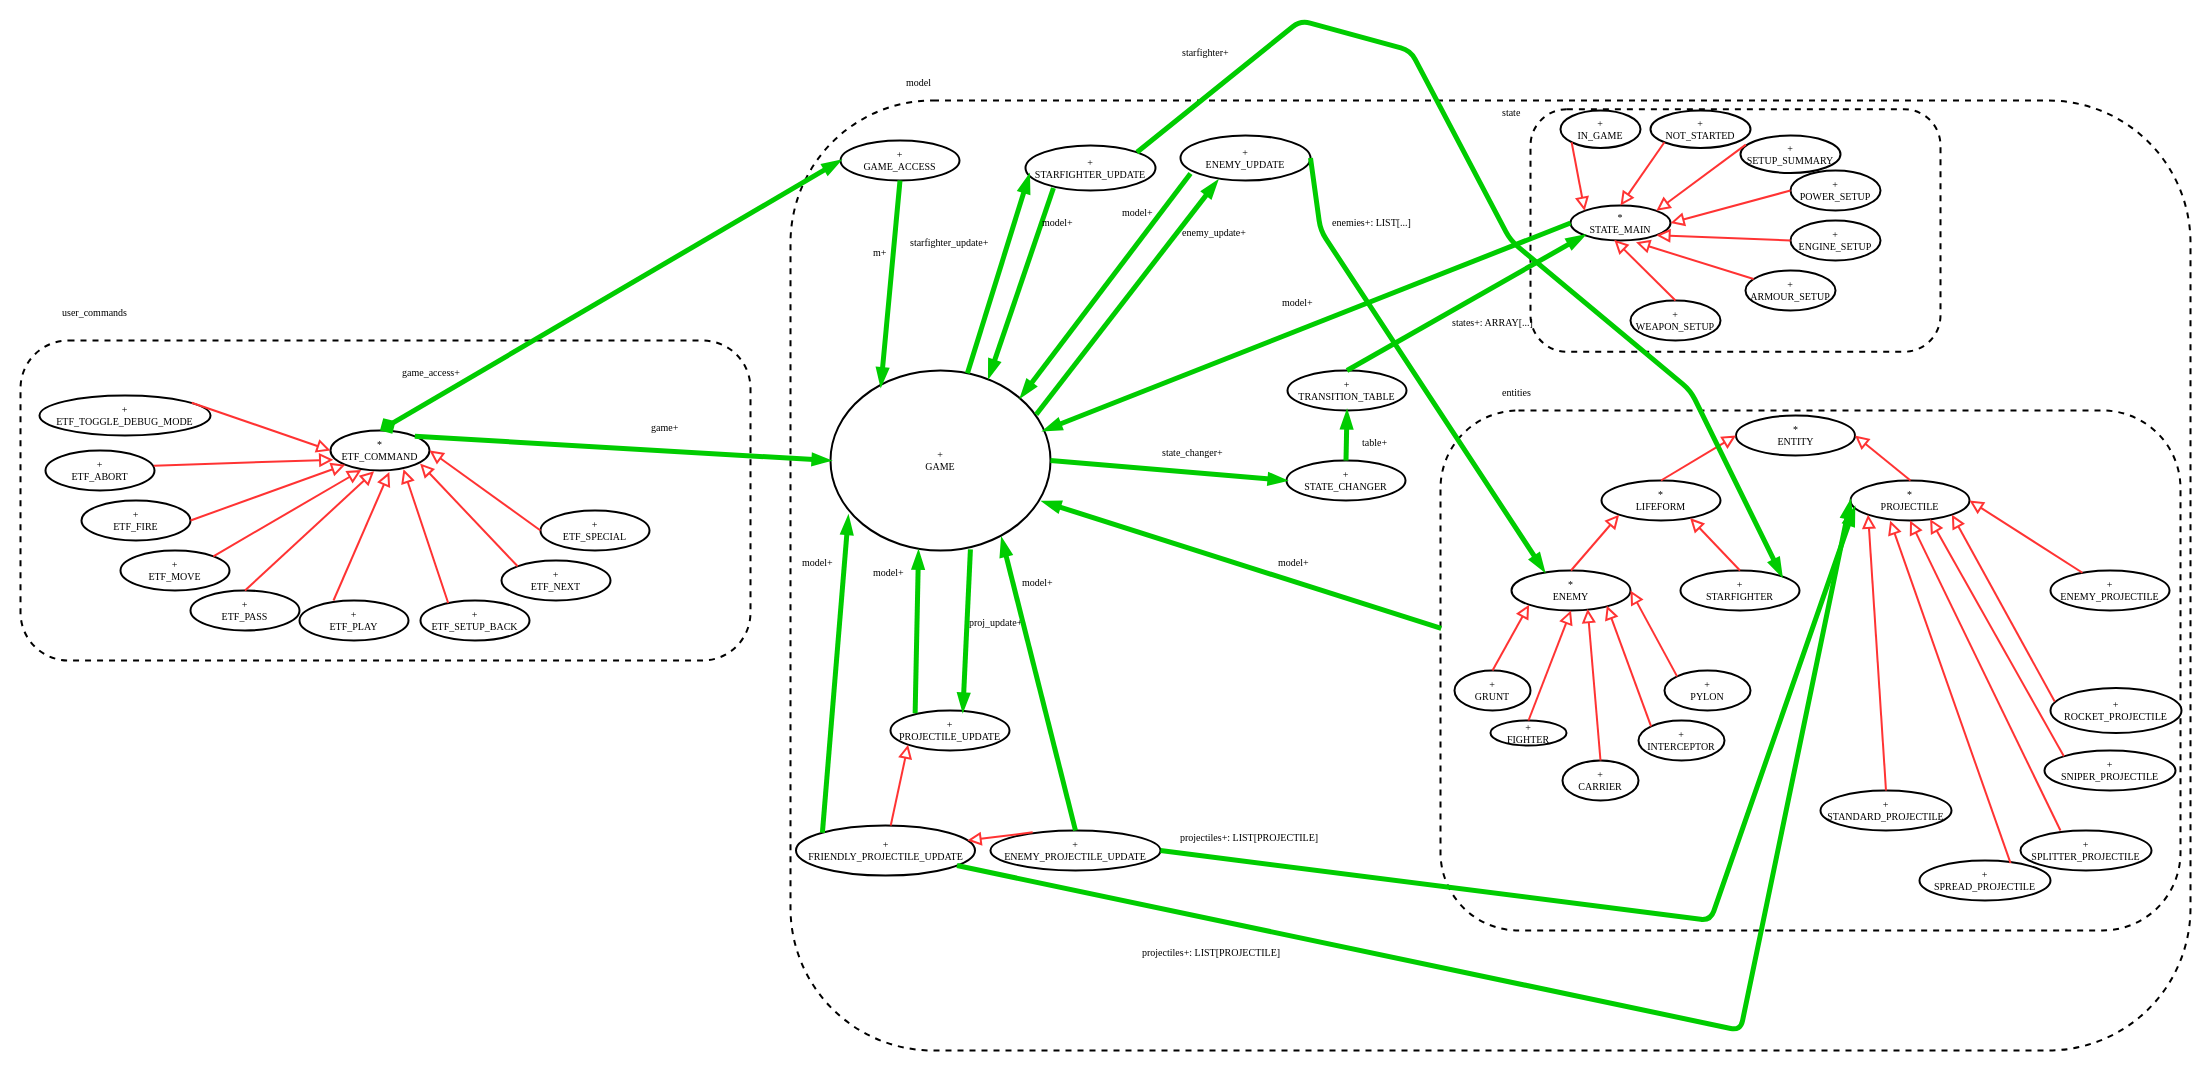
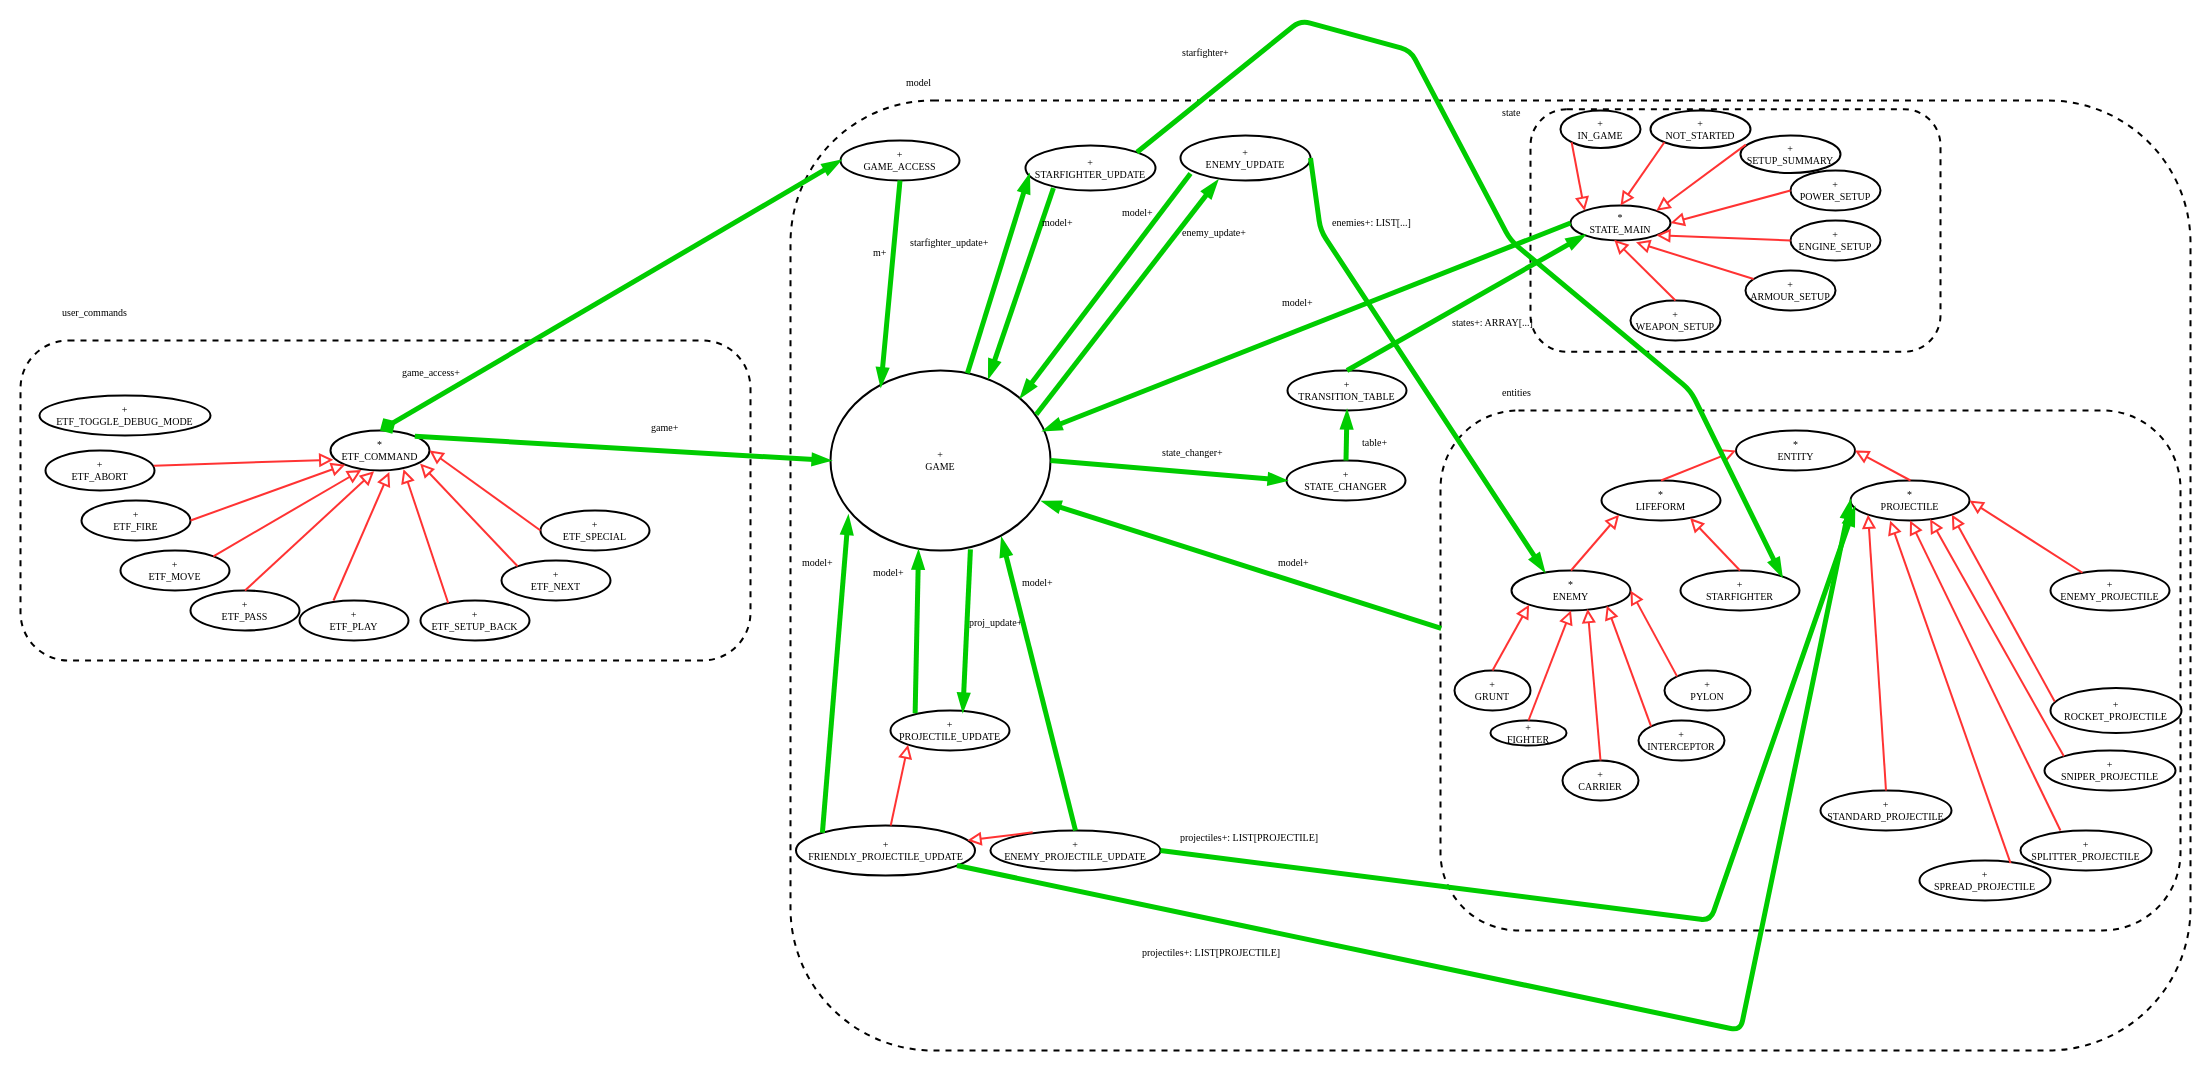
(254, 424) -> none
(1796, 436) -> (1796, 451)
